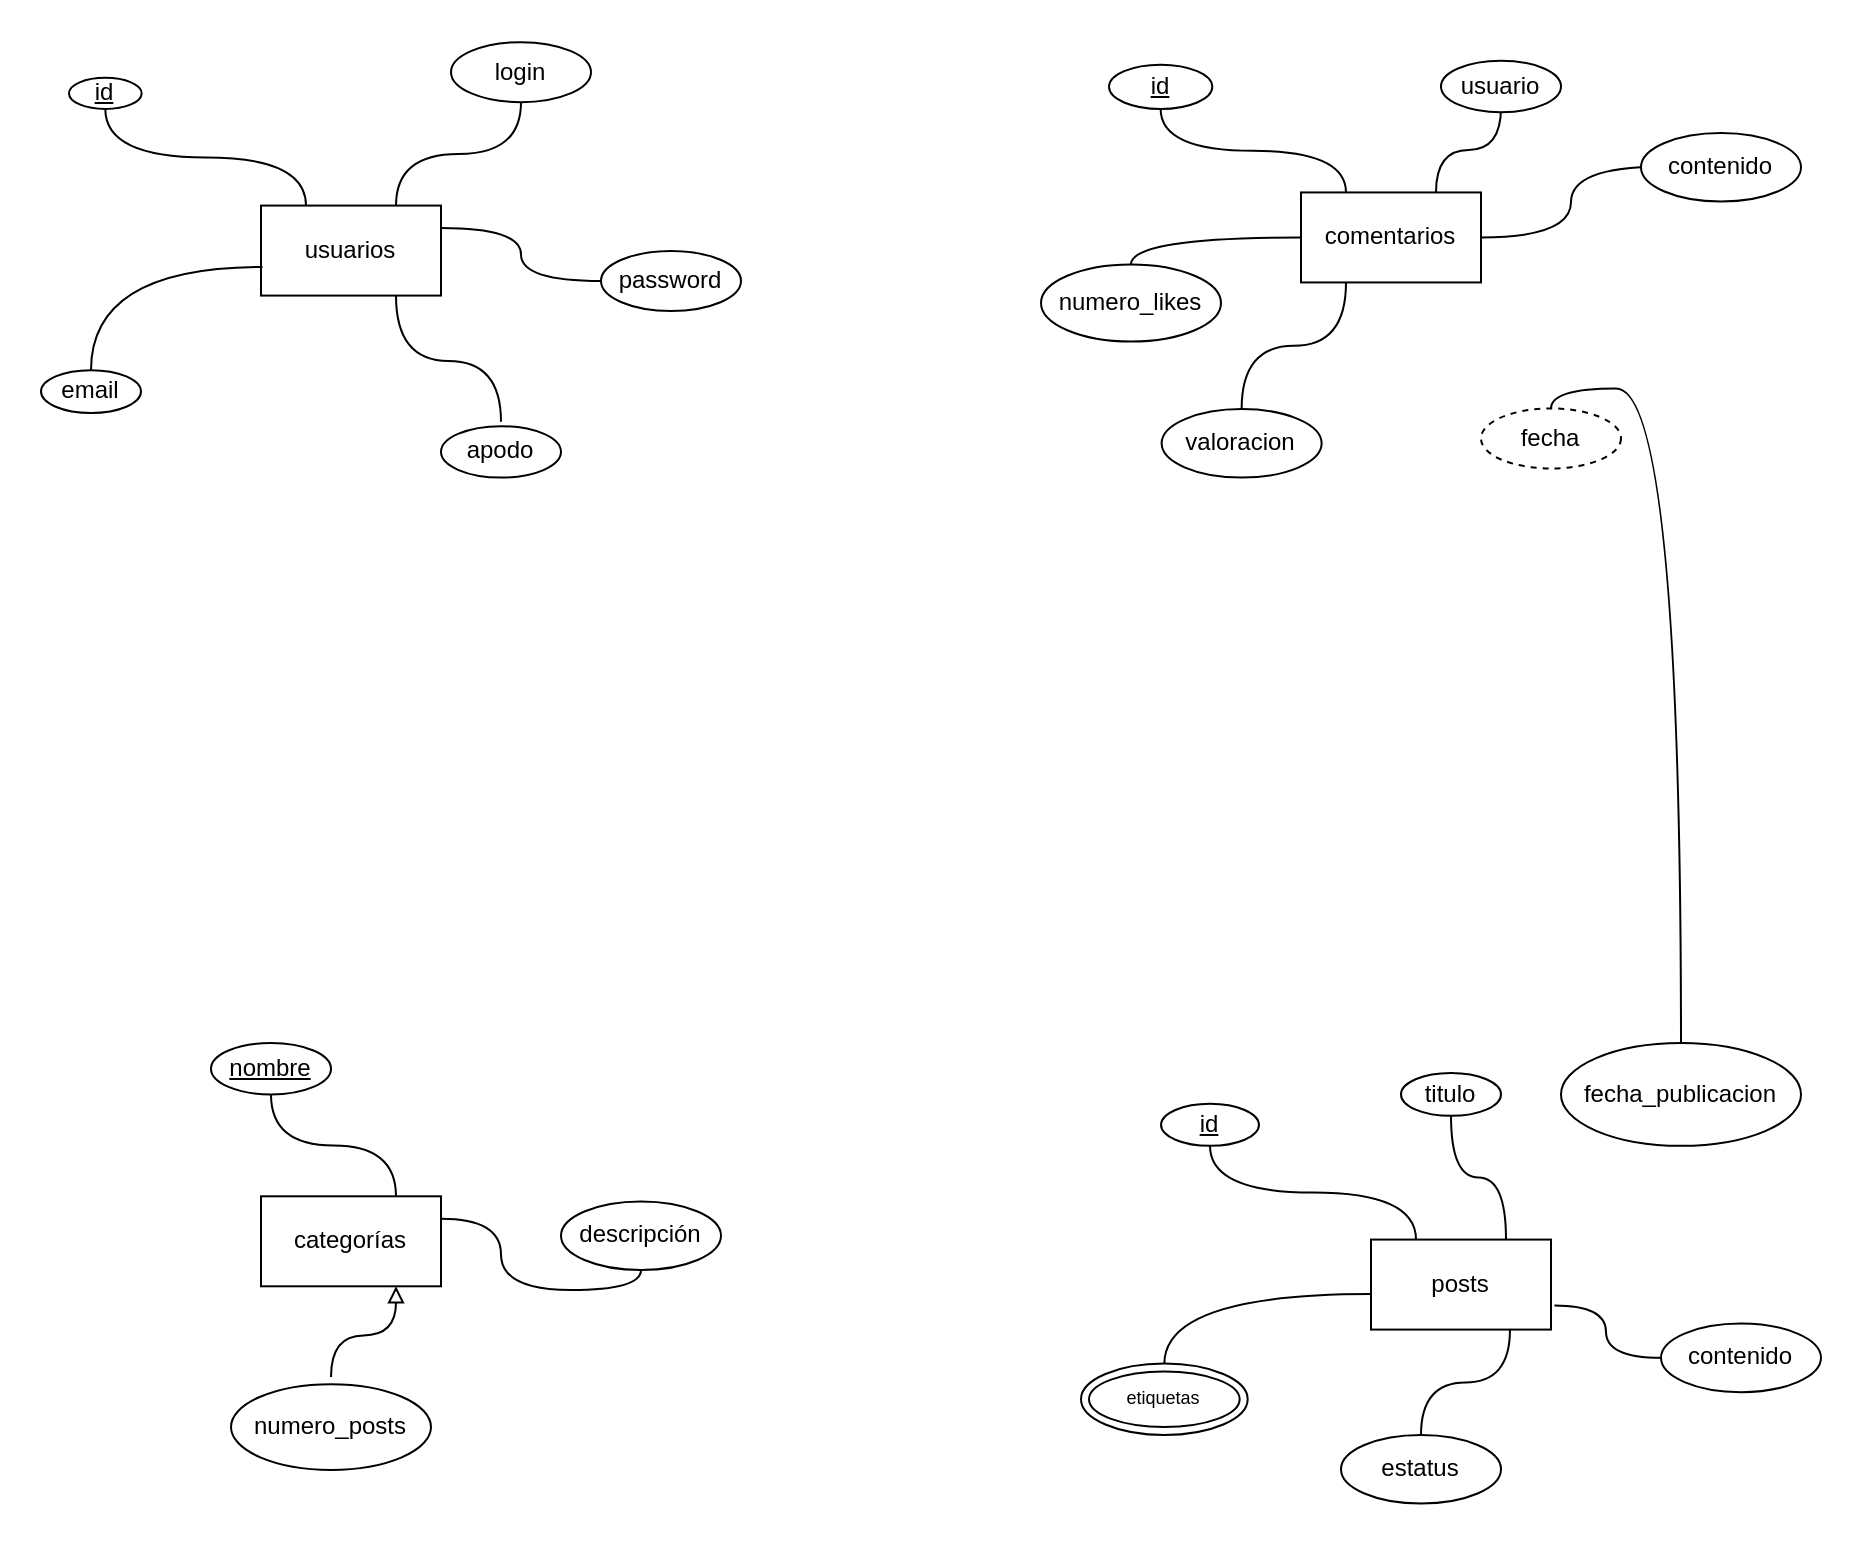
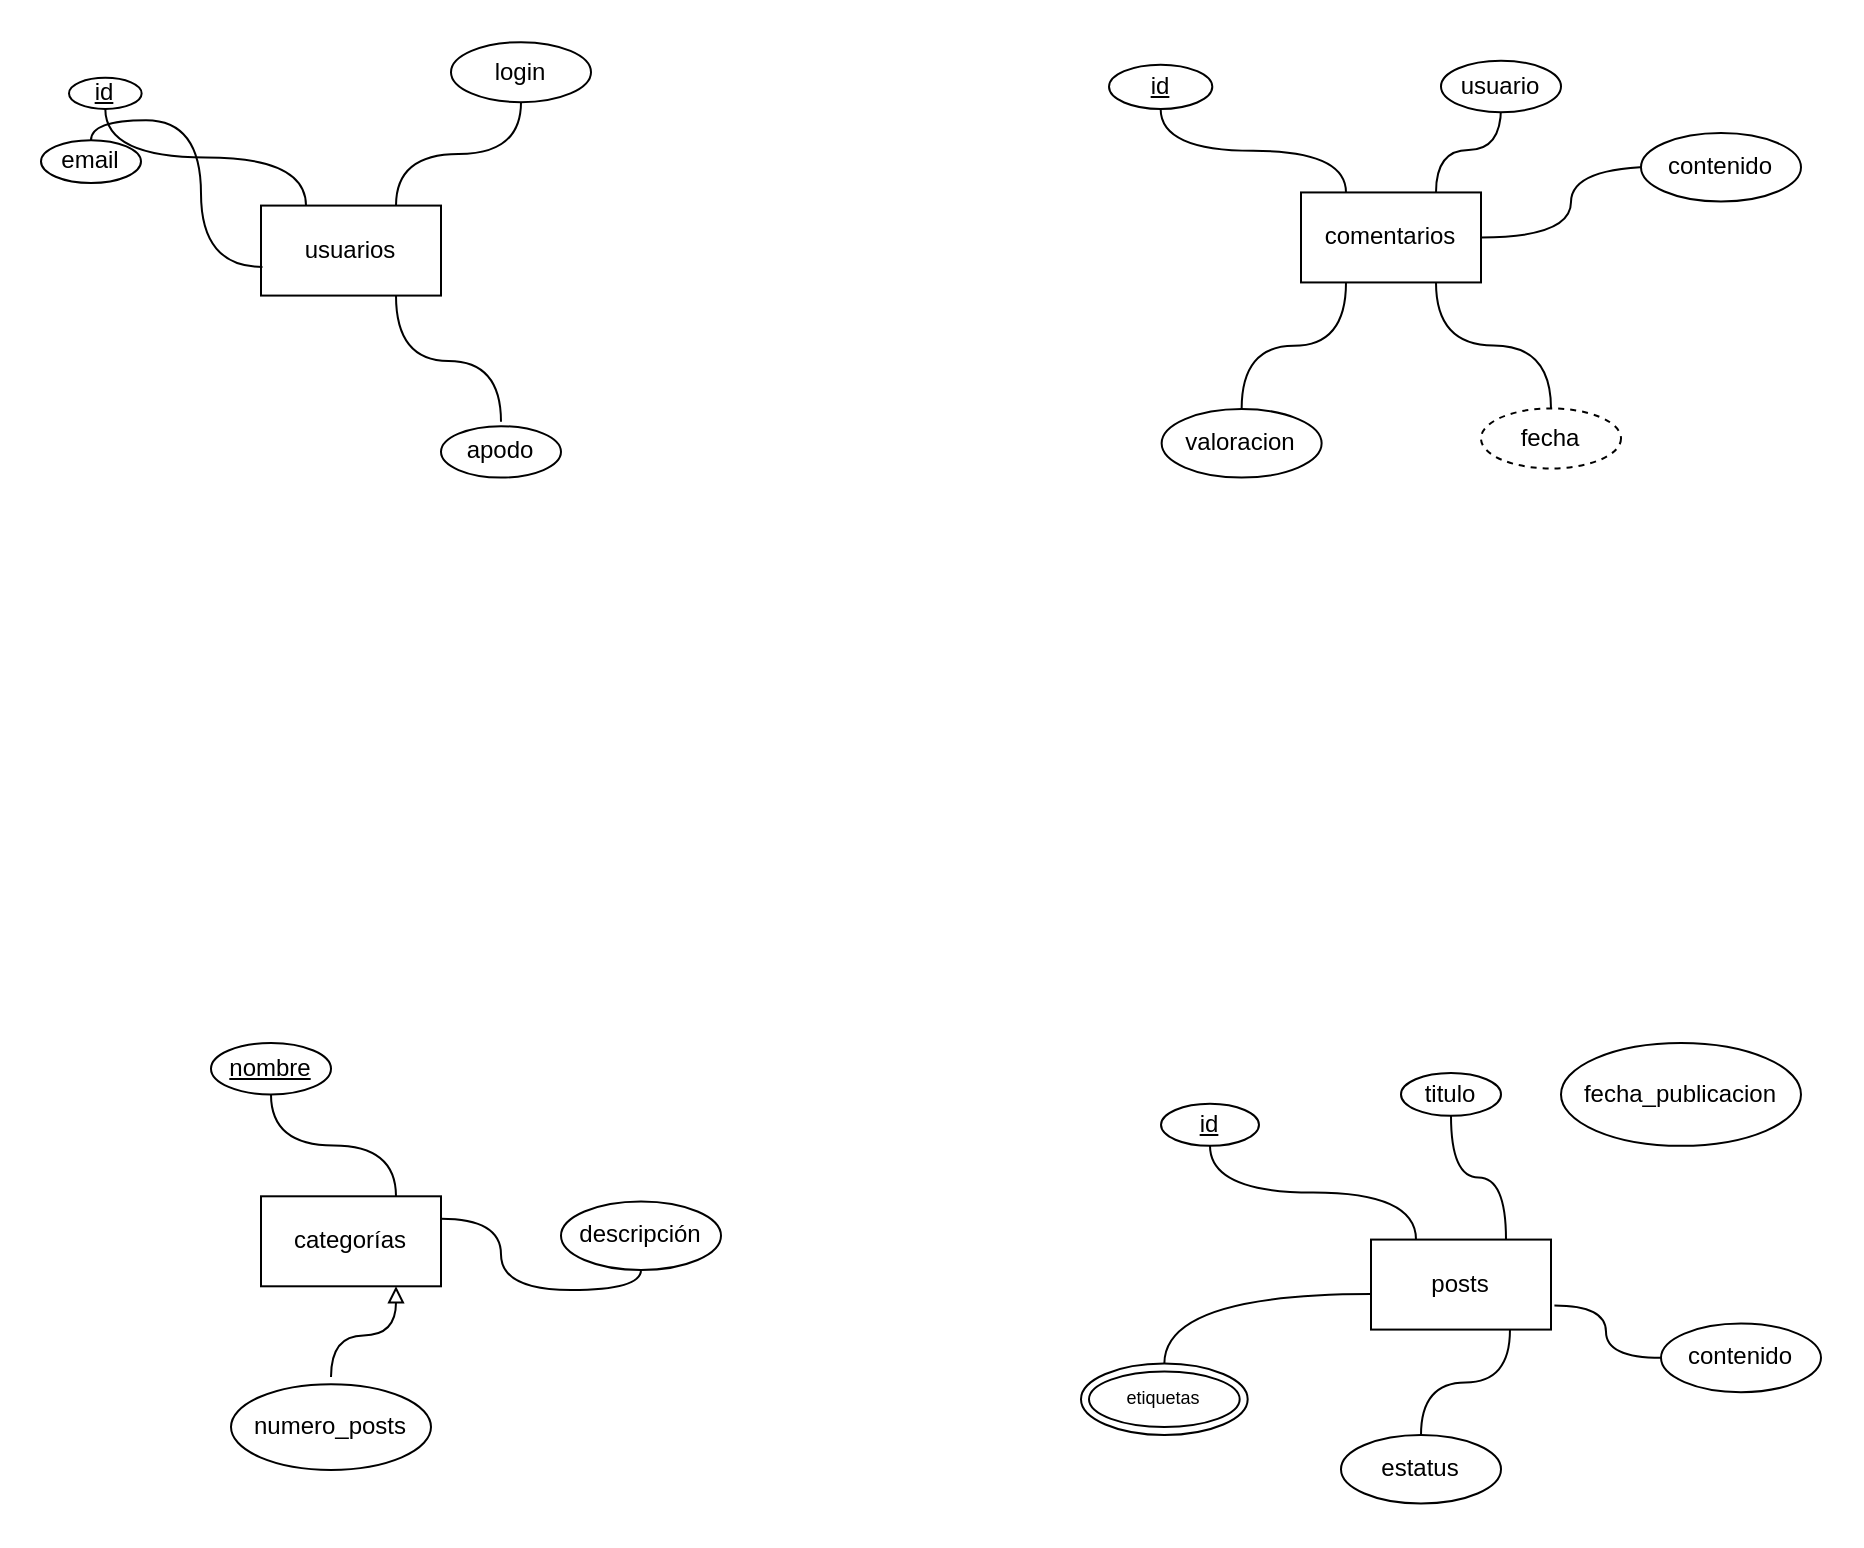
(1213, 240) -> none
(521, 255) -> none
(671, 281) -> none
(1131, 303) -> none
(91, 392) -> (91, 162)
(1673, 677) -> (1492, 345)
